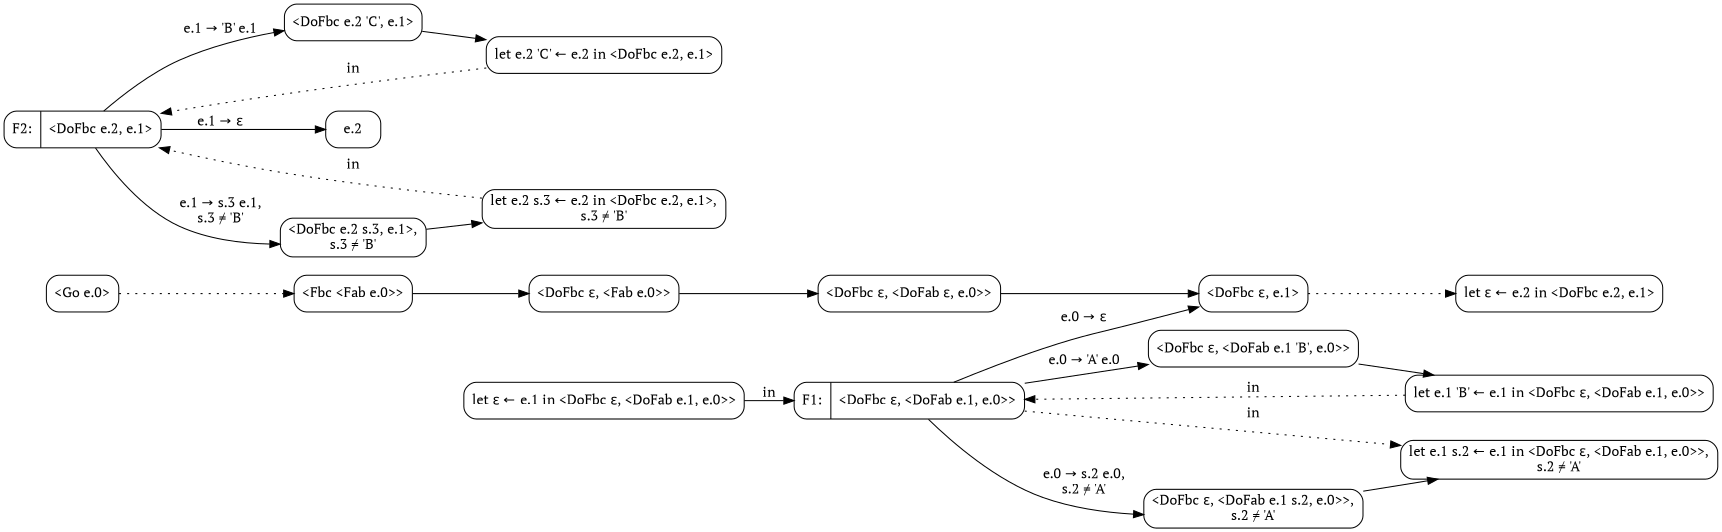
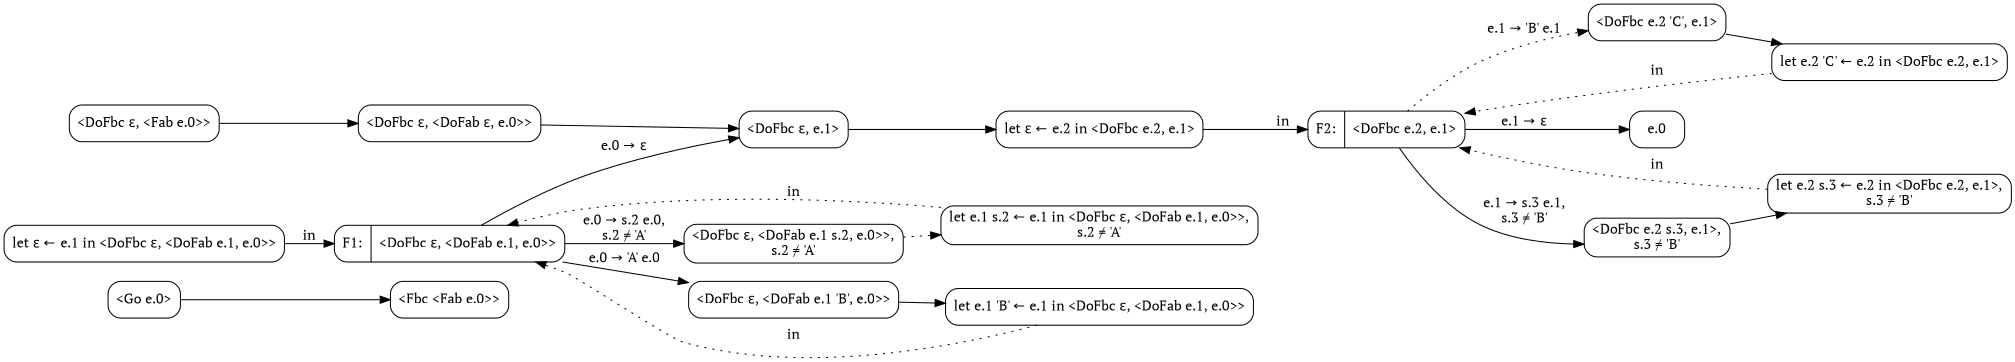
(183, 59) -> (1487, 59)
(353, 129) -> (1657, 129)
none -> (1250, 129)
(201, 294) -> (280, 300)
(465, 294) -> none
(1377, 294) -> (917, 129)
(1208, 428) -> (728, 199)
(1395, 486) -> (917, 236)
